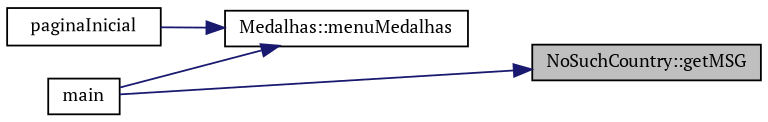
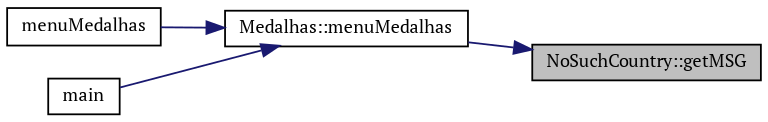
(84, 27) -> (84, 27)
(316, 82) -> (491, 45)
